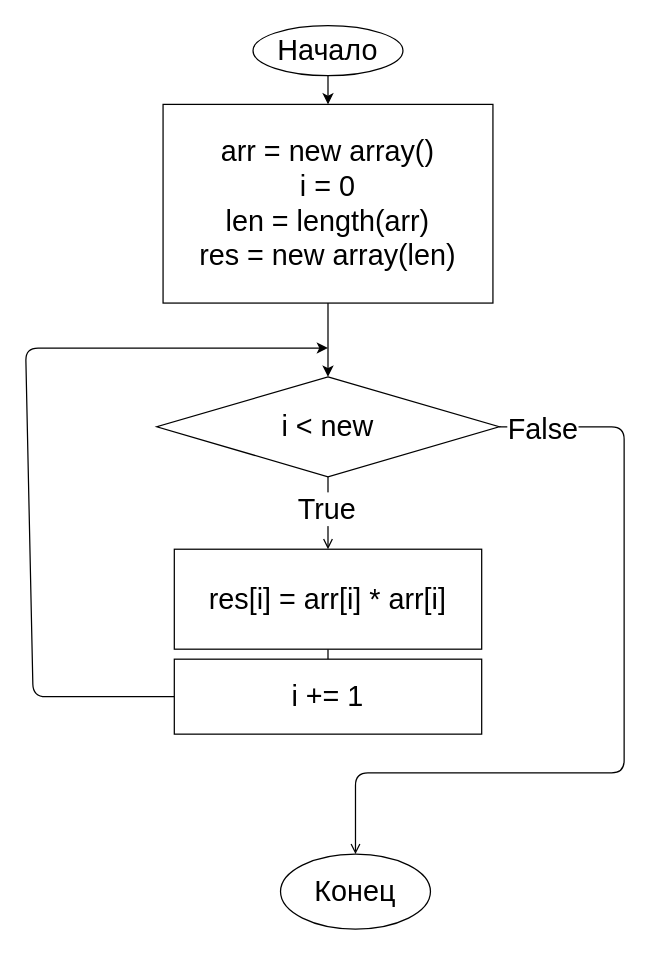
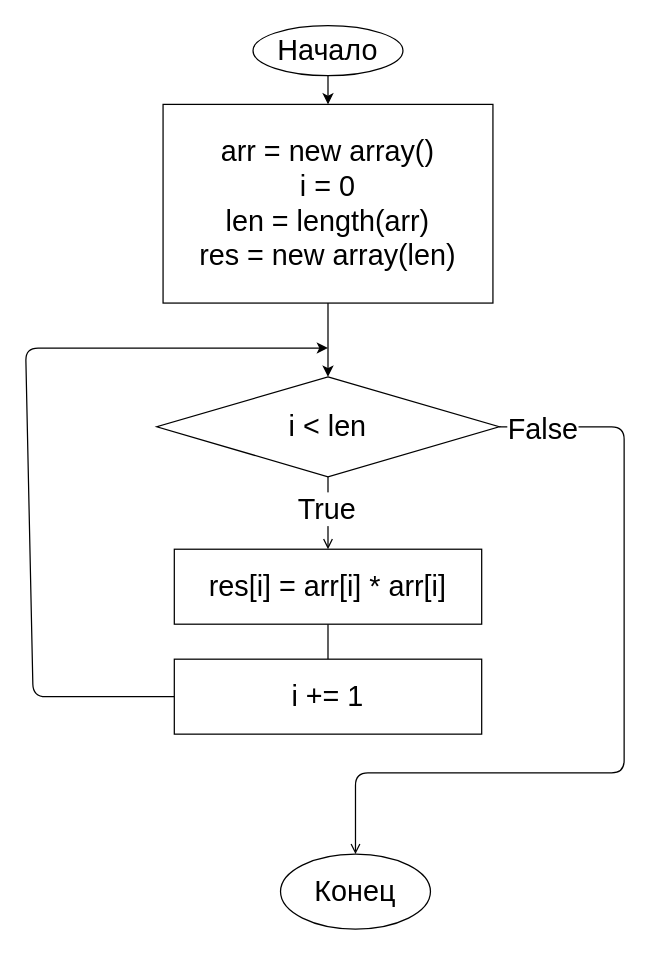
(328, 427) -> (328, 427)
(328, 599) -> (328, 587)
